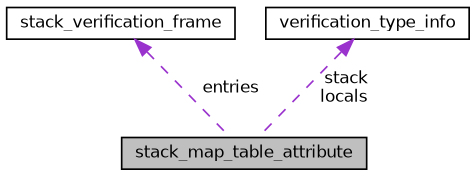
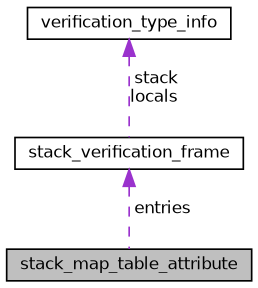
(300, 95) -> (129, 97)
